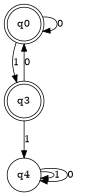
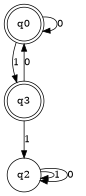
(24, 175) -> (24, 175)
